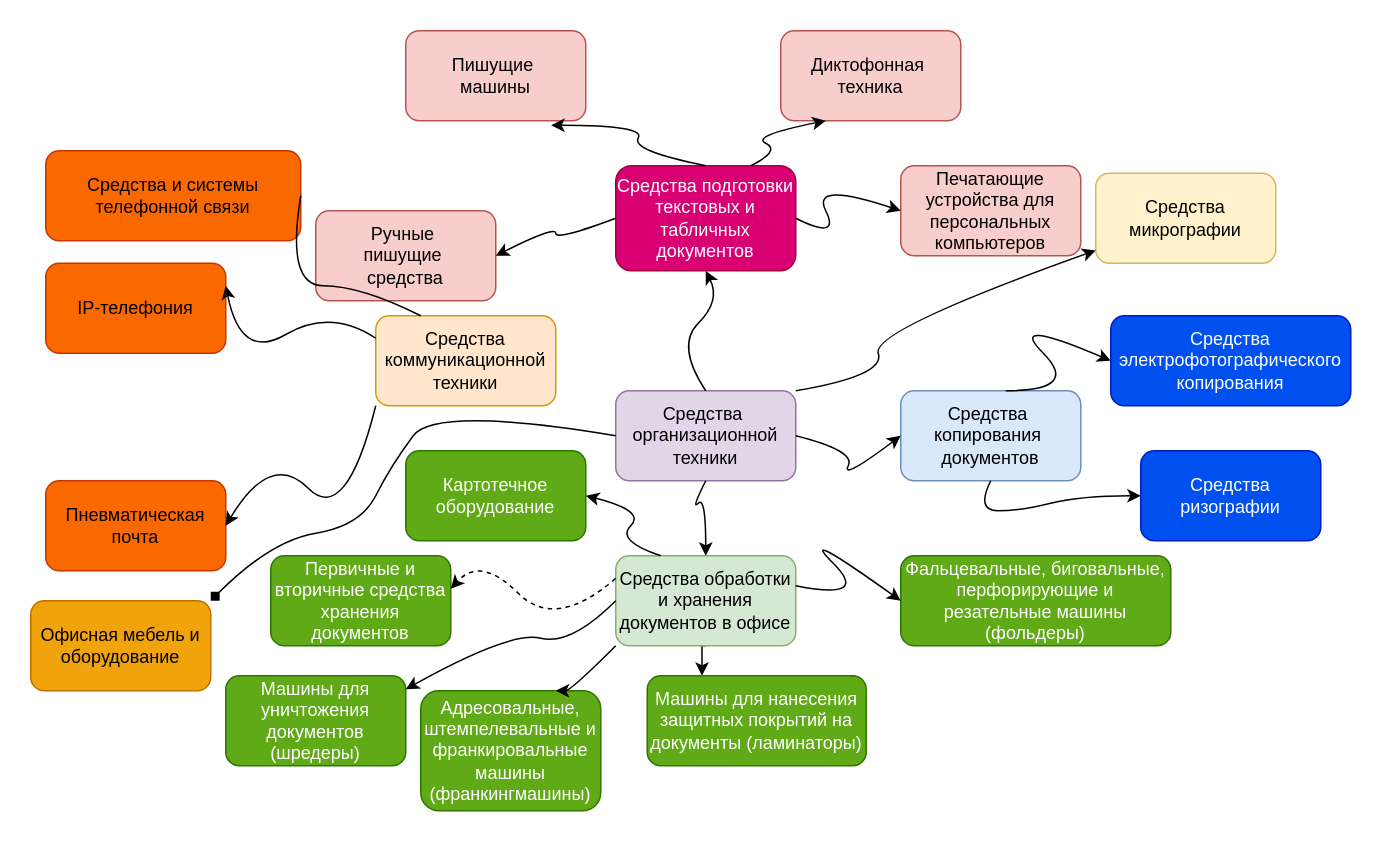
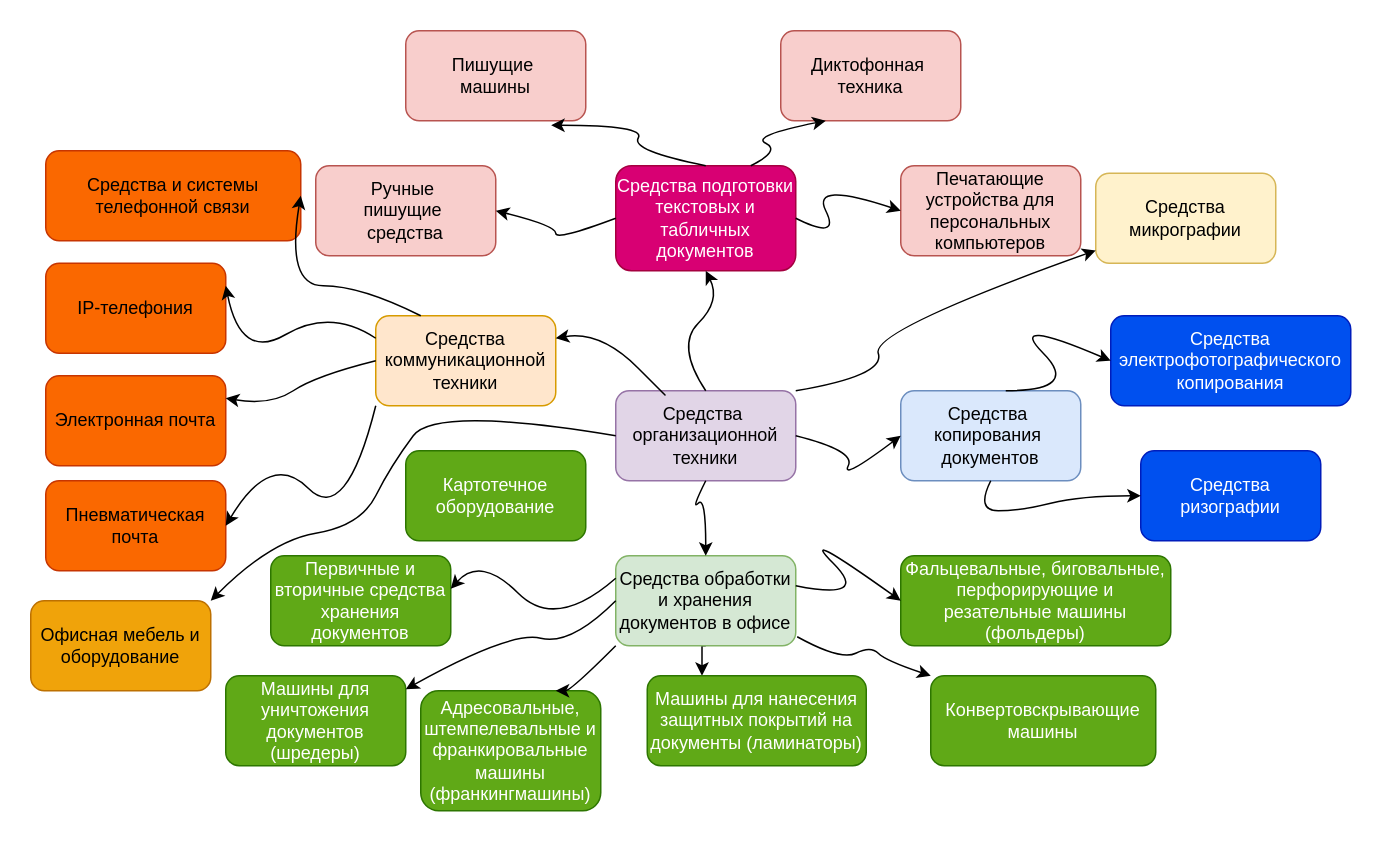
(300, 203) -> (299, 207)
(406, 256) -> (406, 211)
none -> (623, 355)
none -> (307, 383)
none -> (136, 421)
(632, 524) -> none
(220, 592) -> (219, 593)
(534, 605) -> (534, 605)
none -> (859, 652)
none -> (1043, 721)
